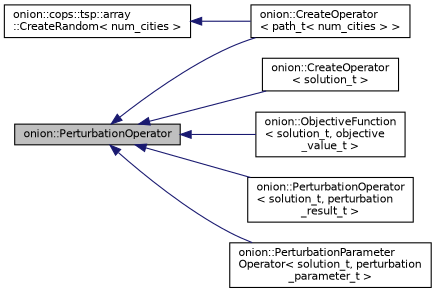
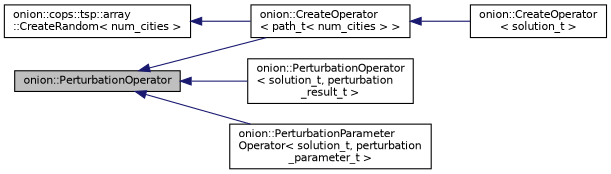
(208, 106) -> (446, 21)
(330, 134) -> none
